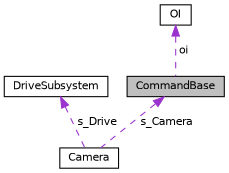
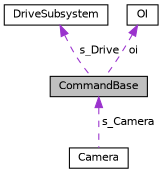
(75, 127) -> (76, 57)
